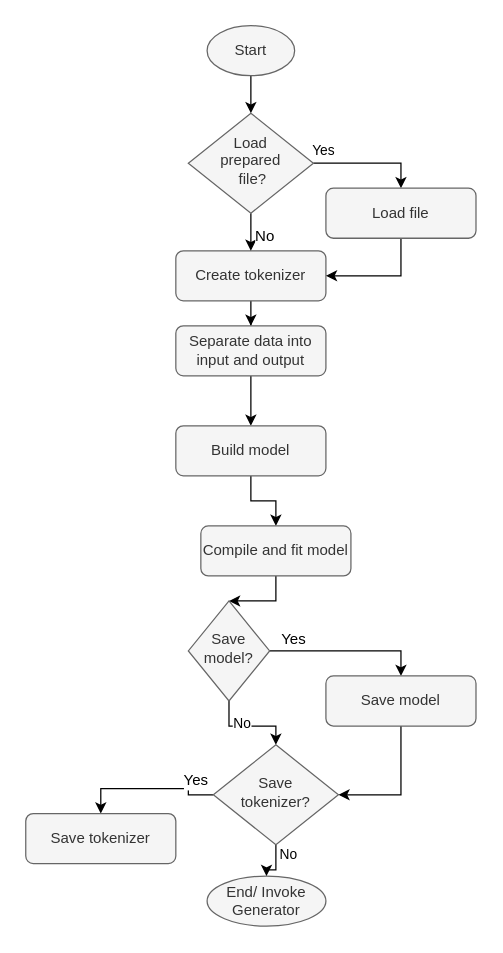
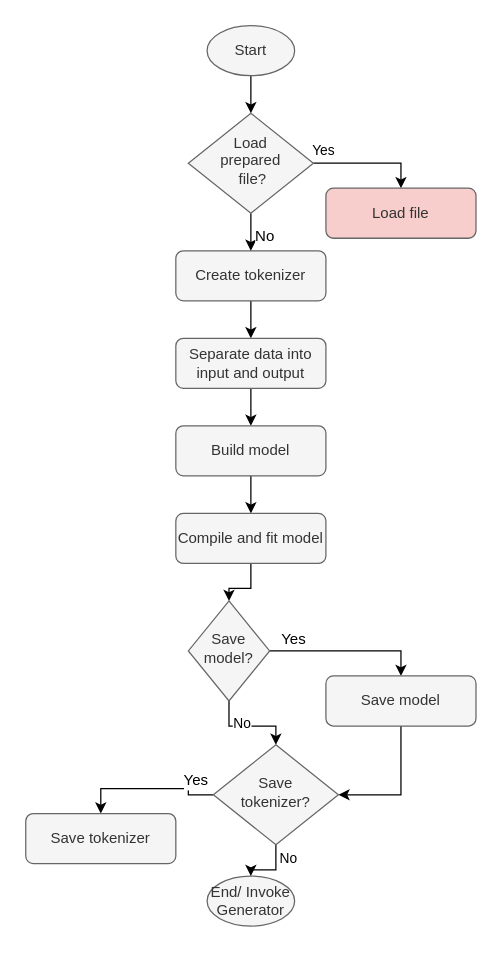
(401, 213) -> (401, 213)
(386, 276) -> none
(251, 351) -> (251, 363)
(276, 551) -> (251, 538)
(266, 901) -> (251, 901)
